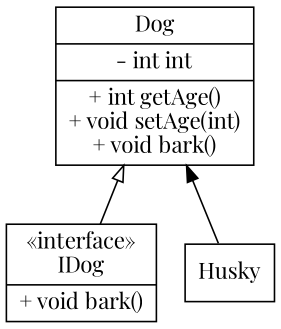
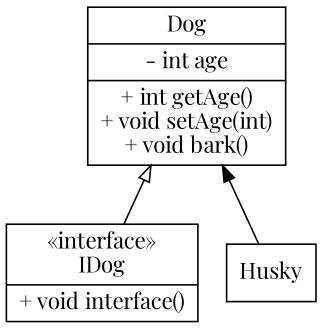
(155, 61) -> (187, 61)
(81, 302) -> (102, 302)
